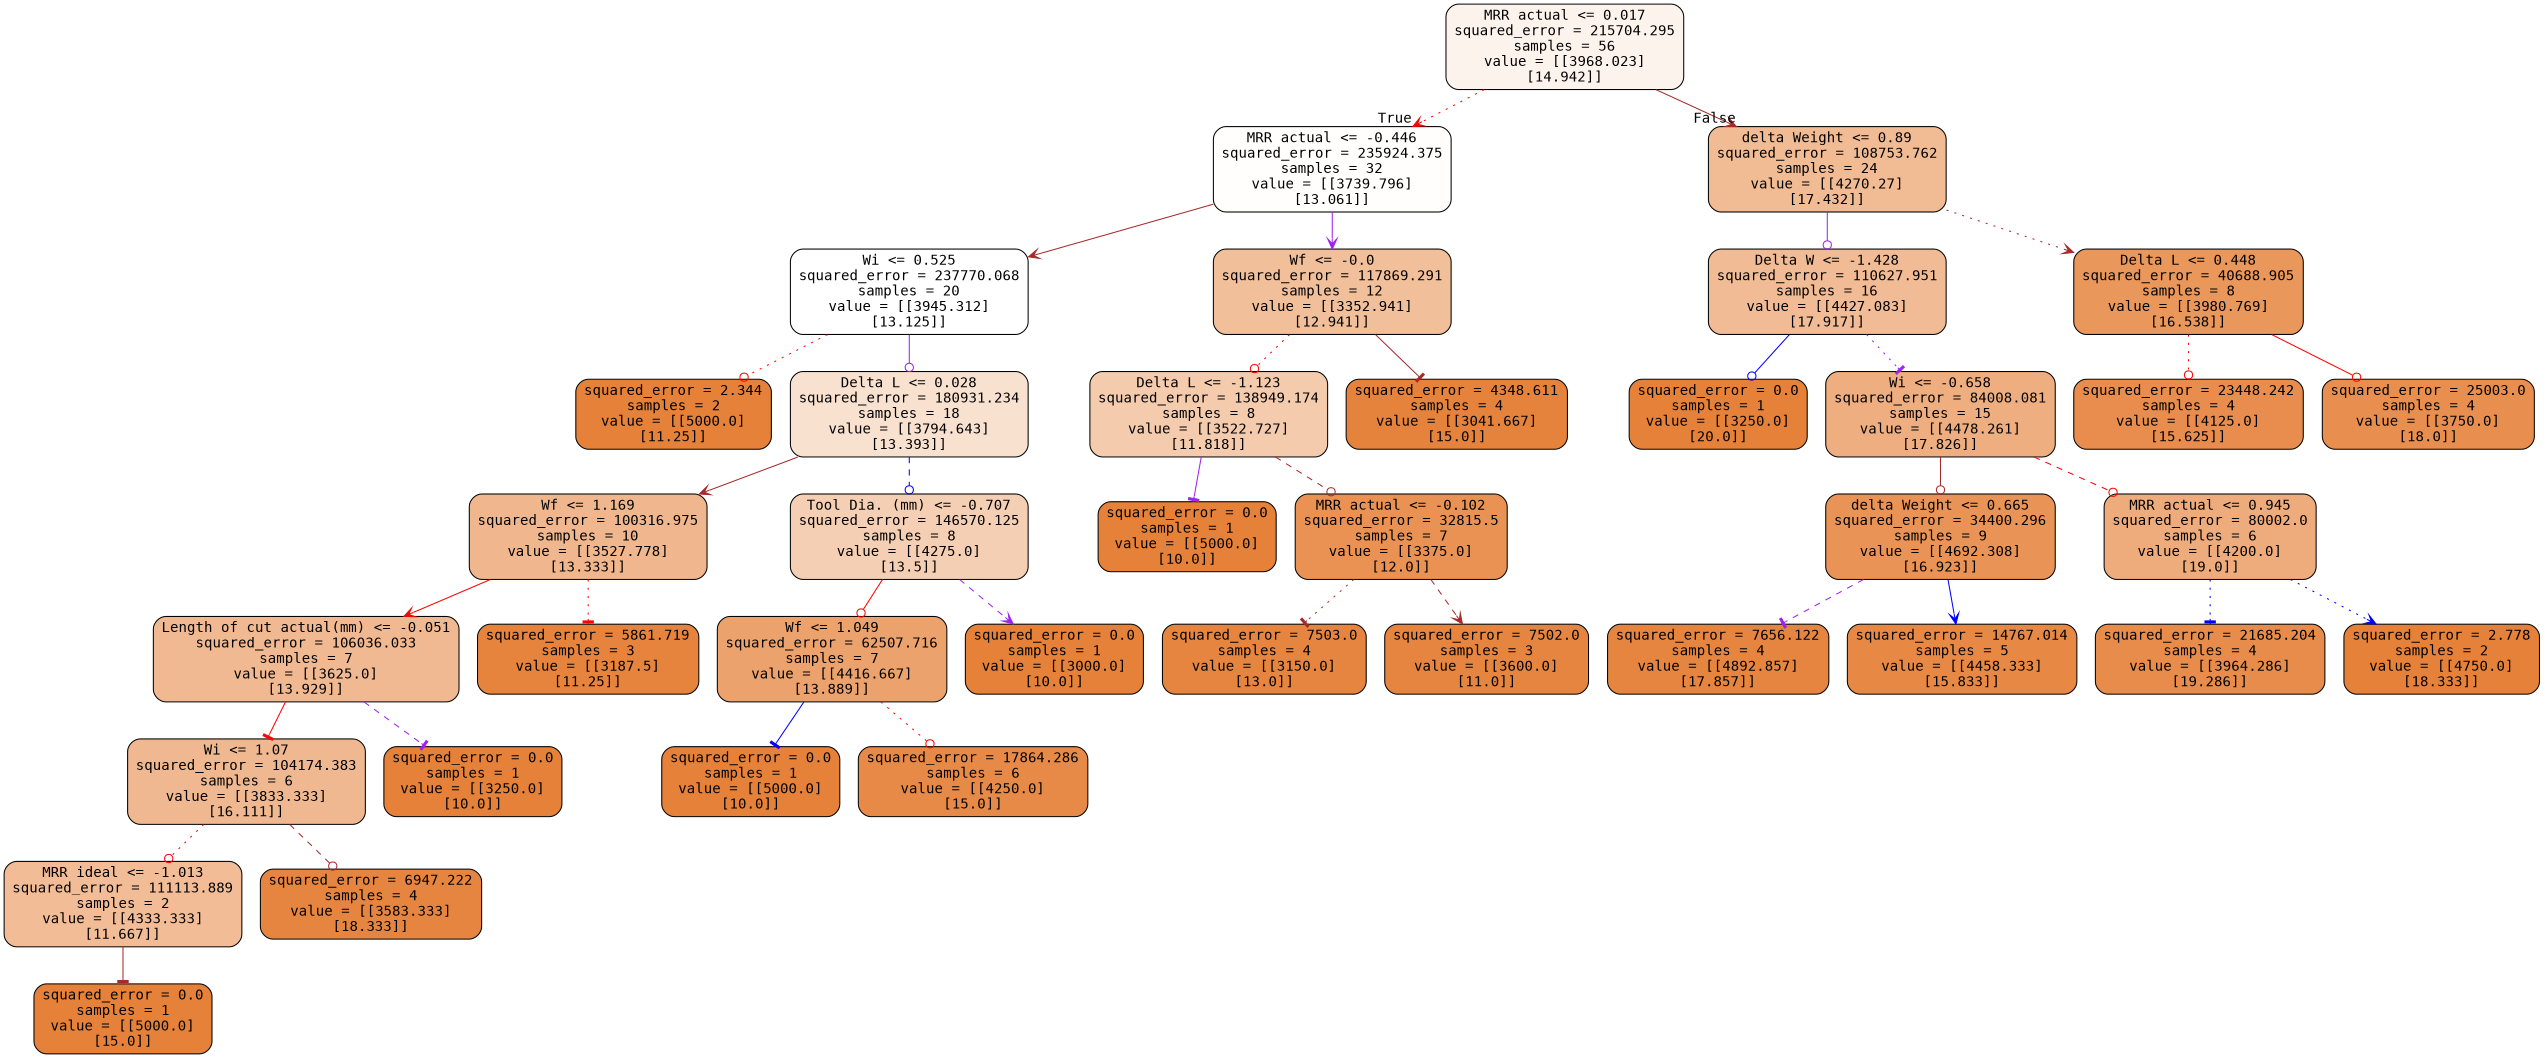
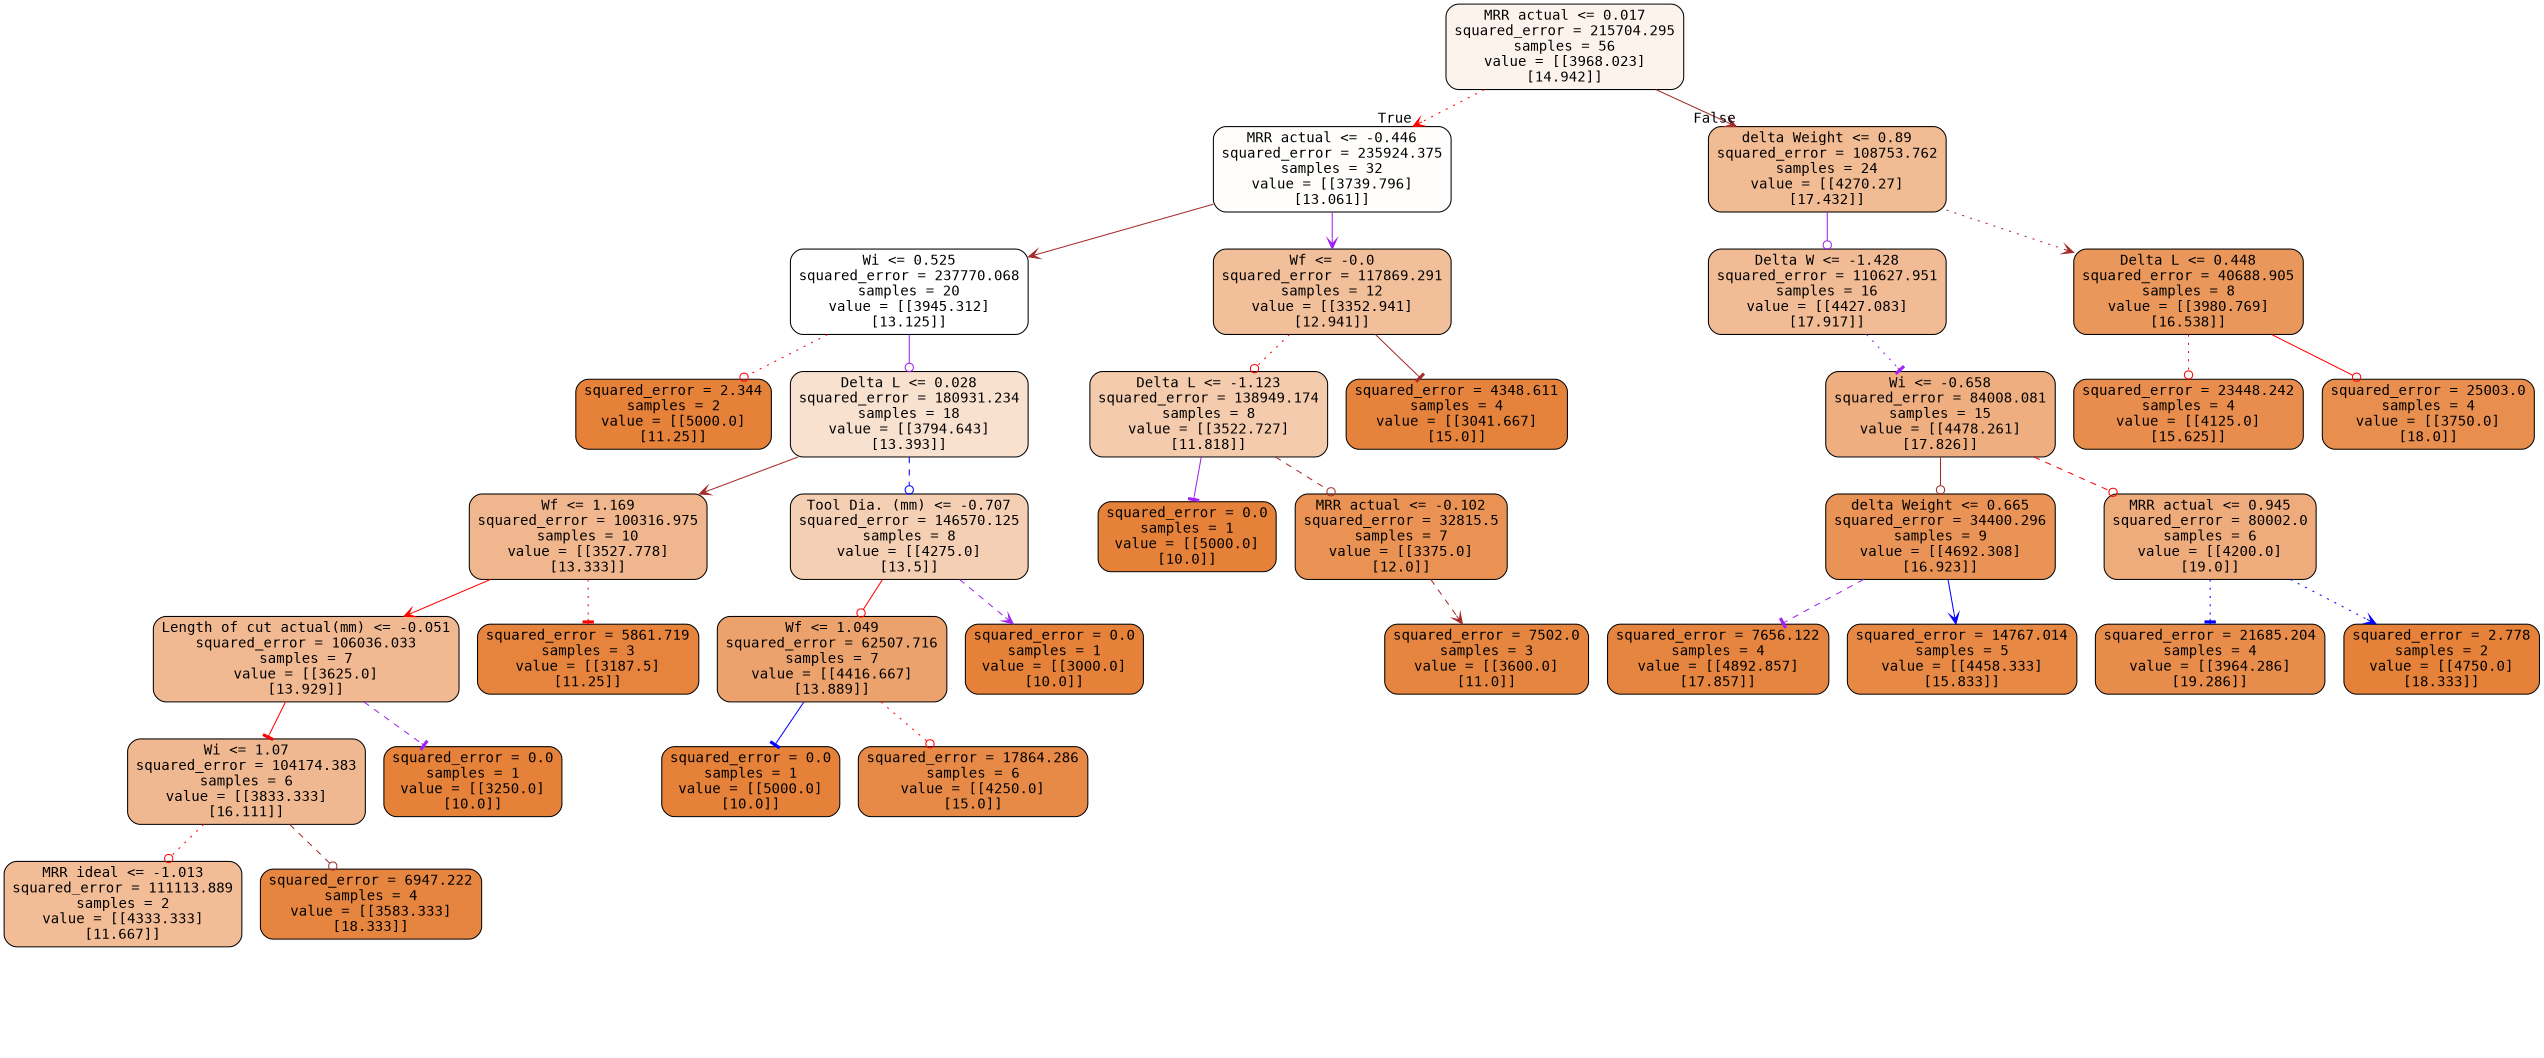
(1718, 414) -> none
(1264, 659) -> none
(123, 1019) -> none
